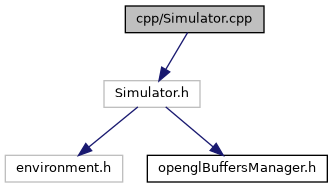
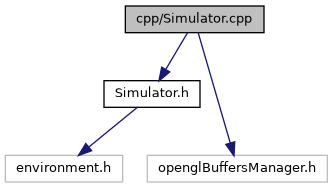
(152, 94) -> (152, 94)
(189, 127) -> (214, 88)
(237, 169) -> (237, 169)
